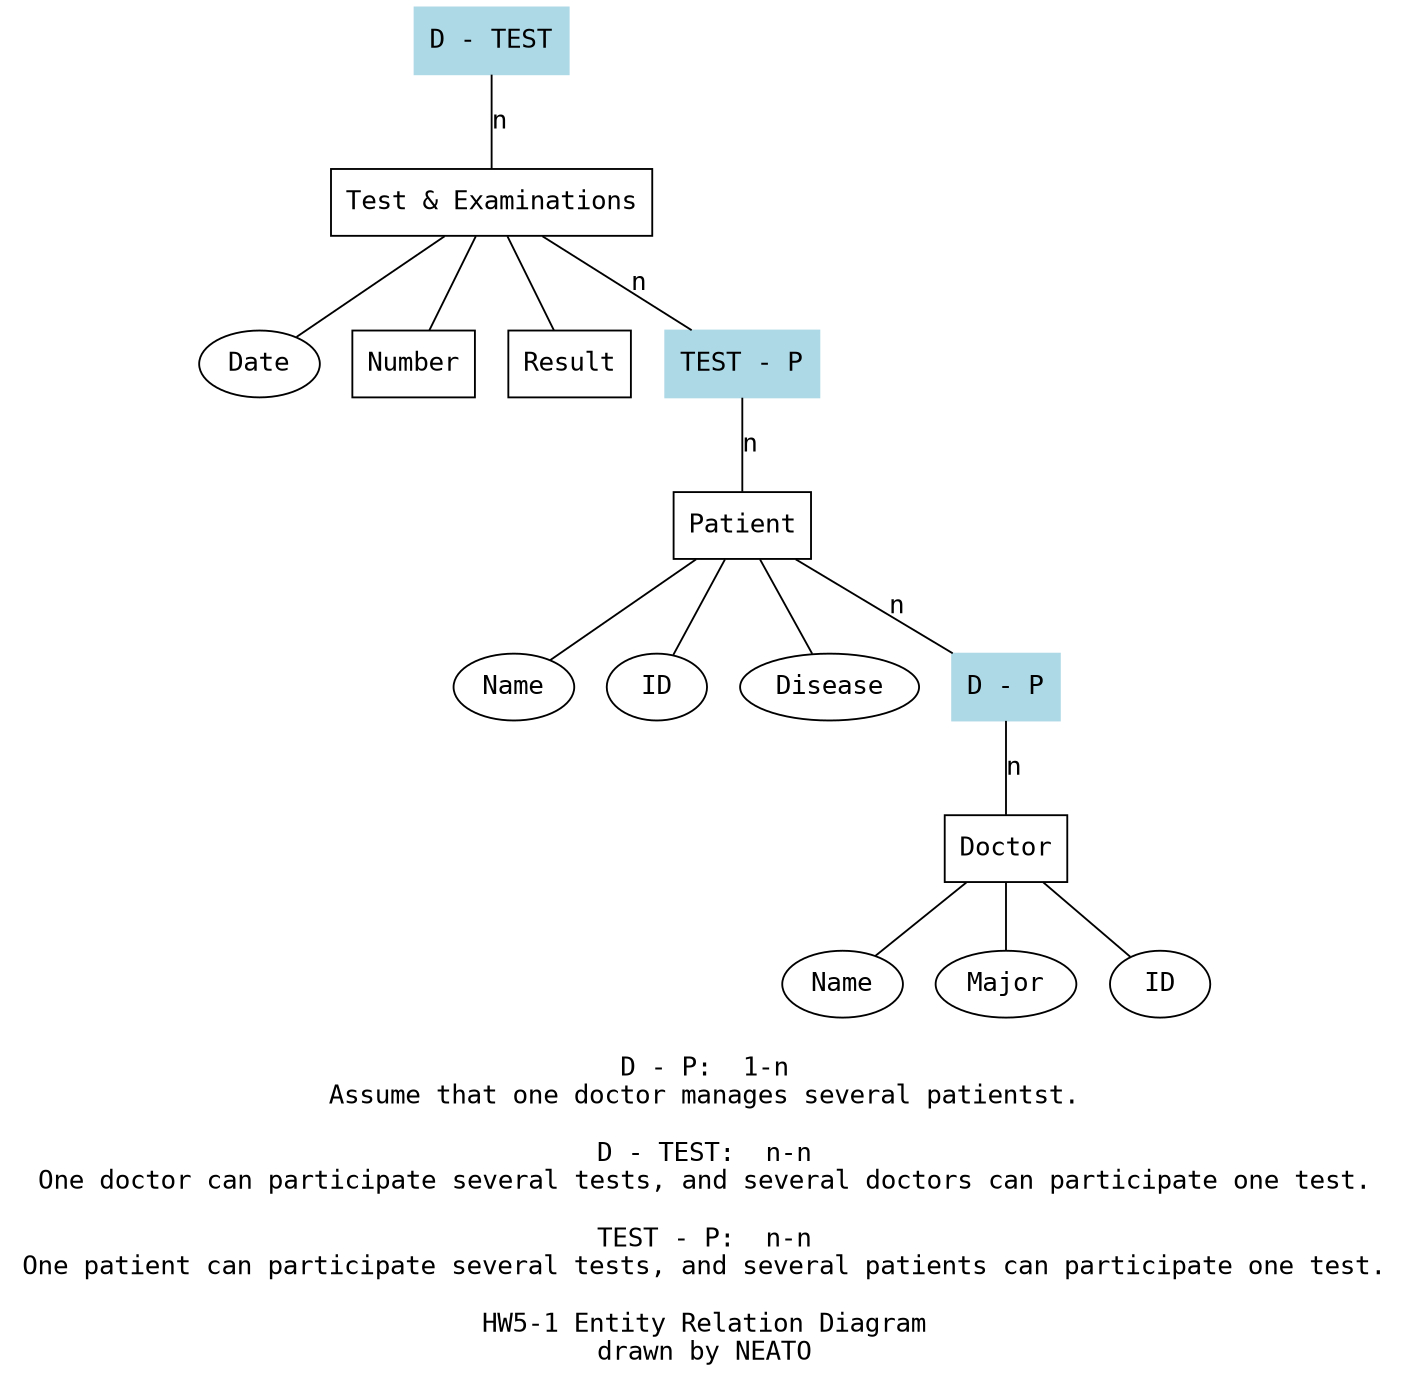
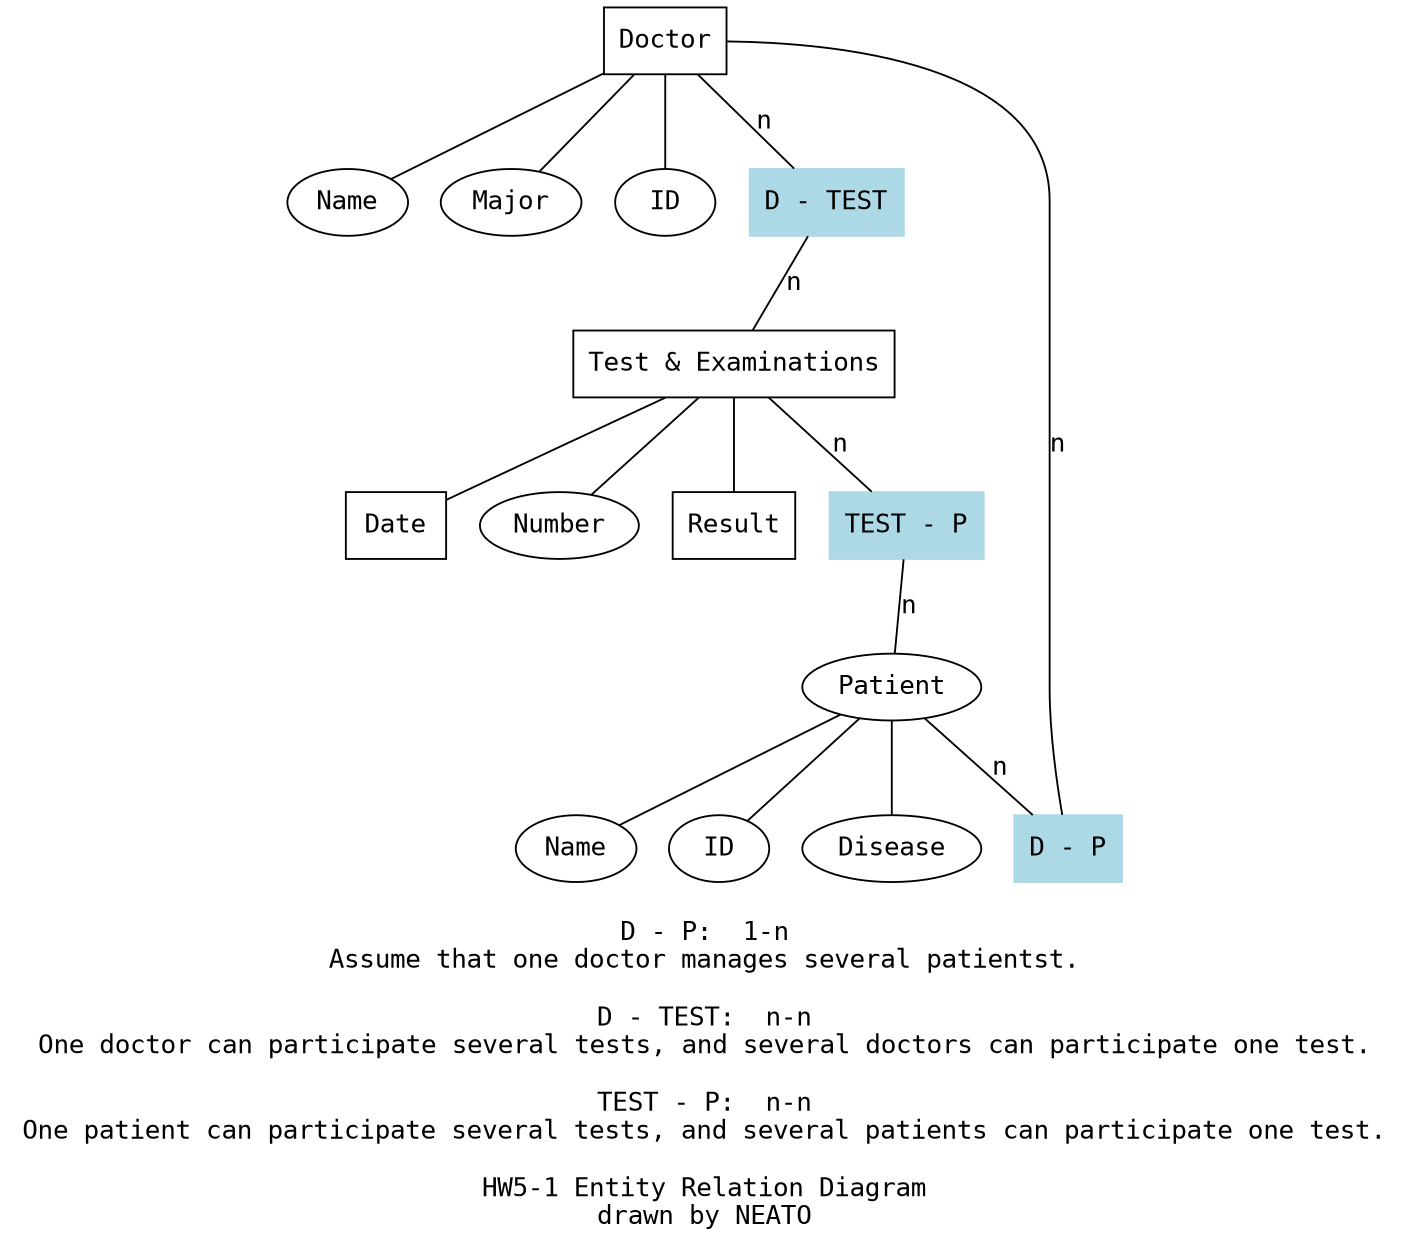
none -> (746, 122)
(260, 364) -> (396, 526)
(414, 364) -> (559, 526)
(742, 526) -> (892, 687)
